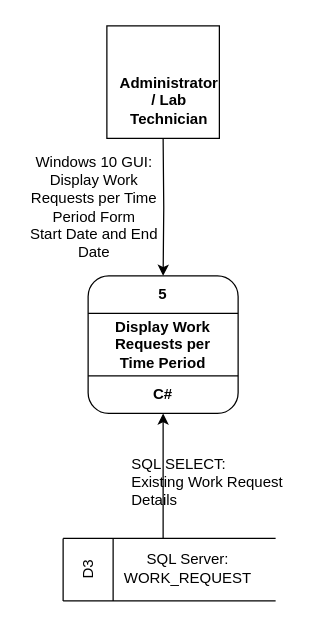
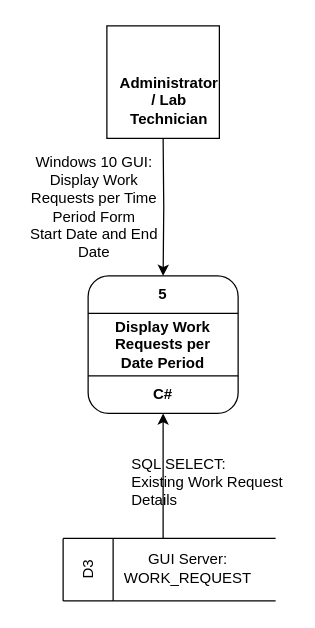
(163, 344) -> (163, 344)
(188, 568) -> (188, 568)
